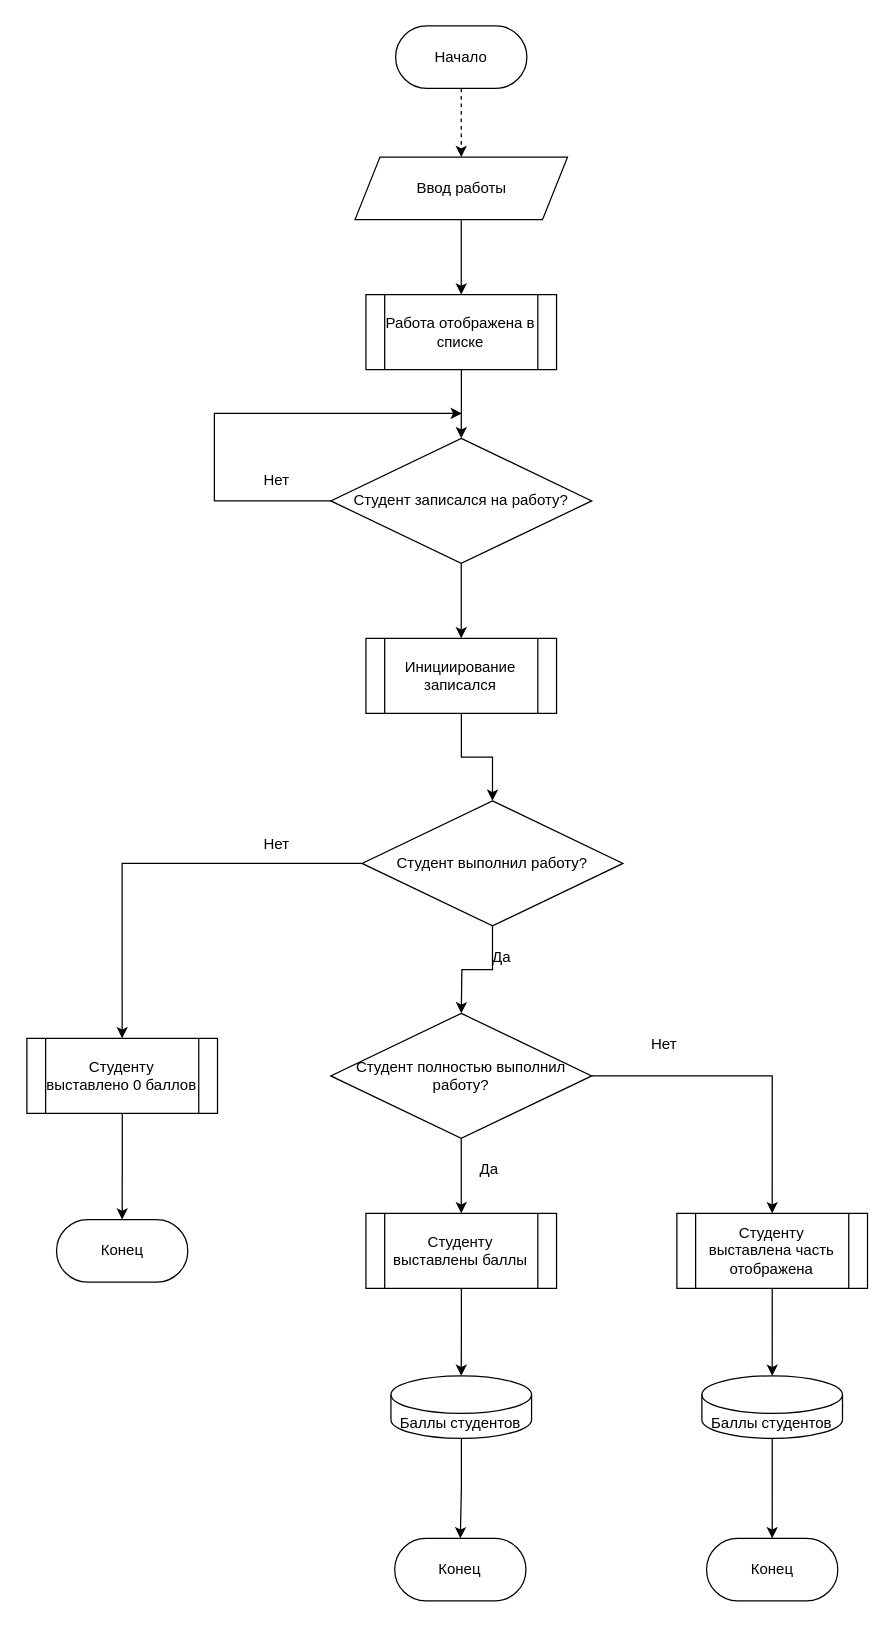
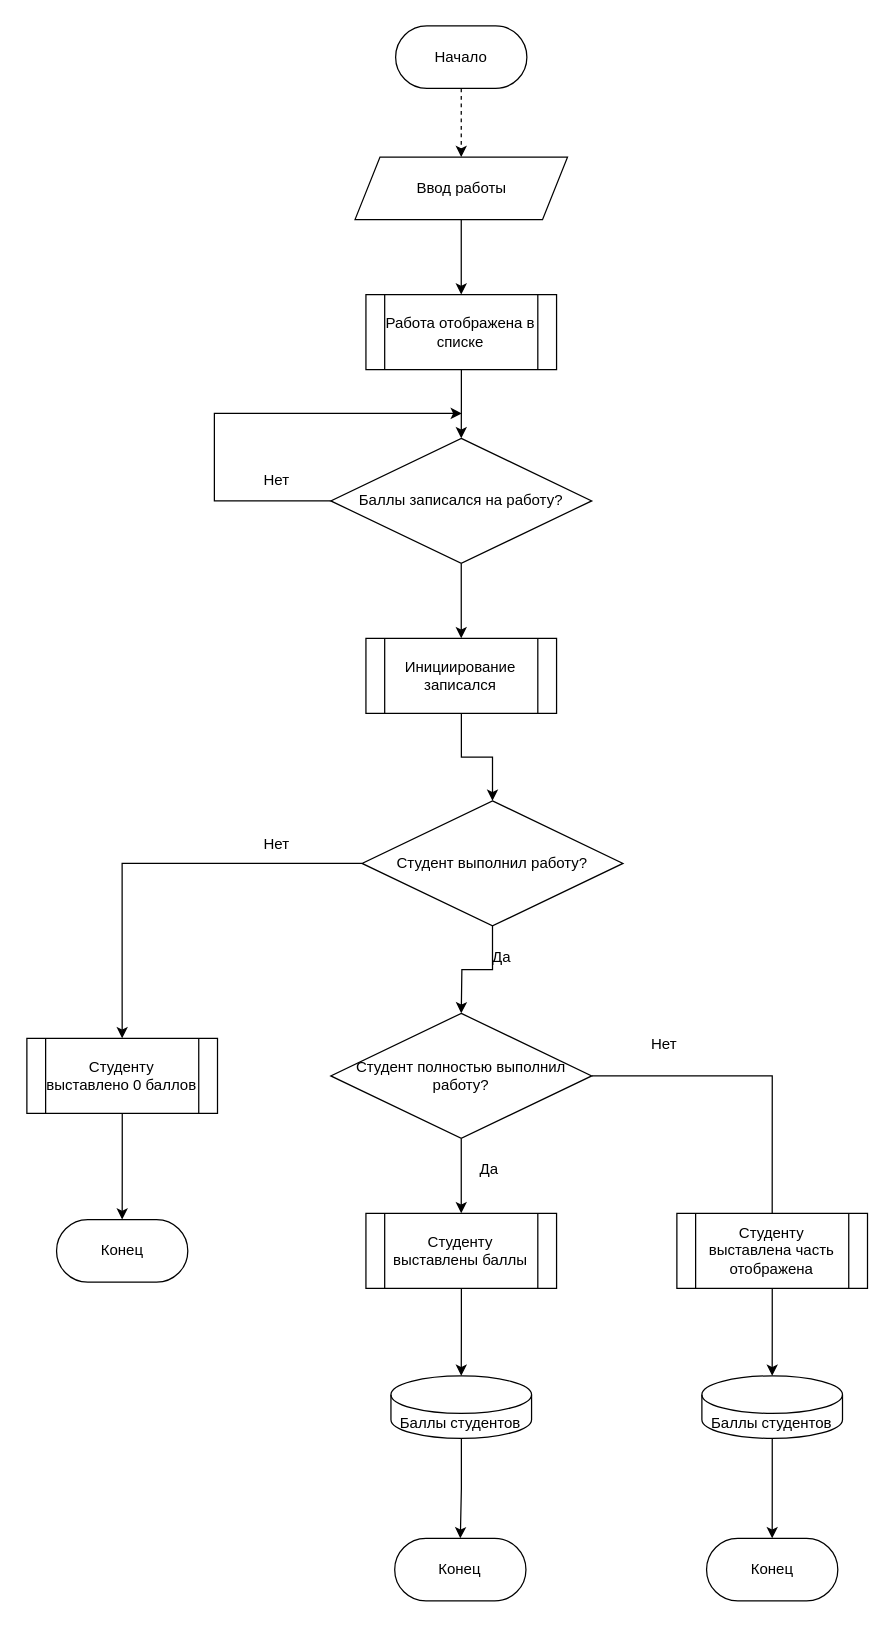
(461, 501) -> (461, 501)
(772, 1203) -> (772, 1206)
